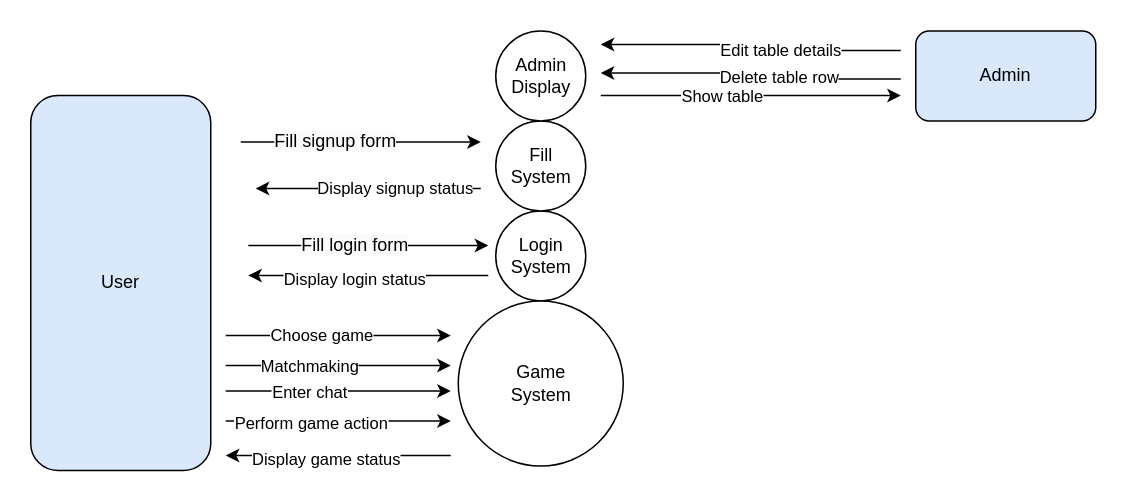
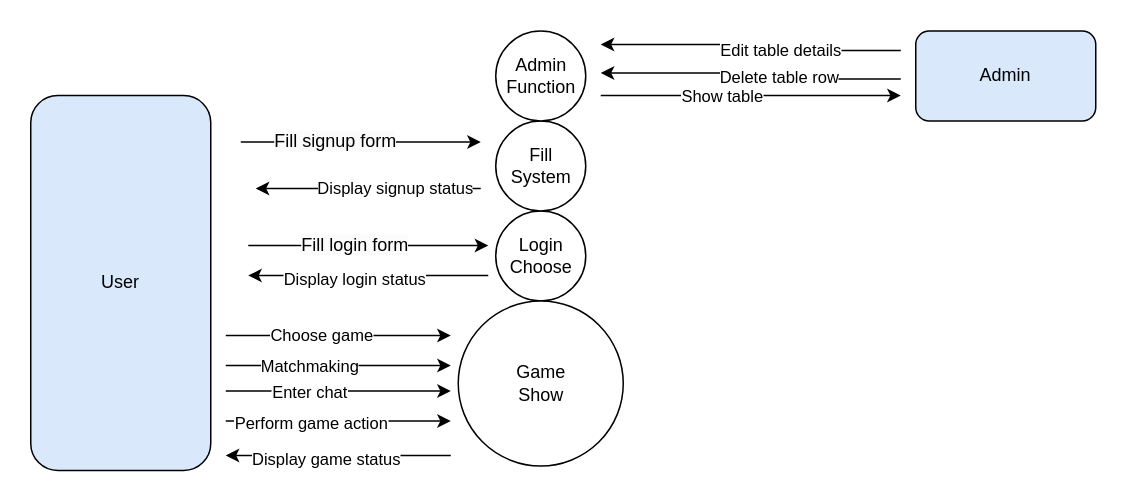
(542, 76) -> (542, 76)
(542, 256) -> (542, 256)
(542, 383) -> (542, 383)
